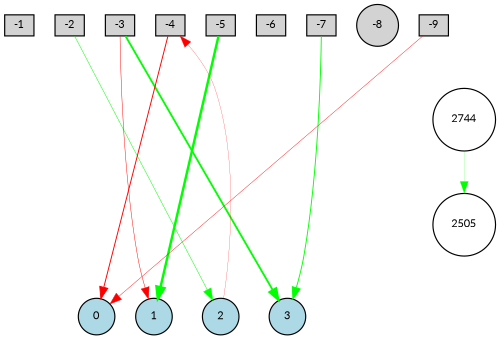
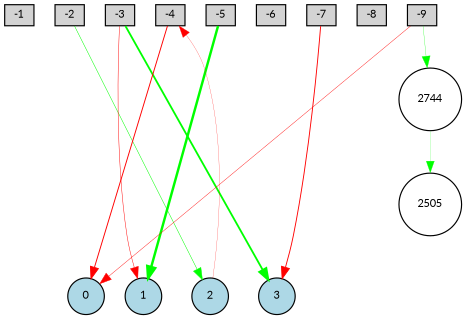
(378, 25) -> (372, 15)
none -> (425, 41)
(315, 163) -> (308, 147)
